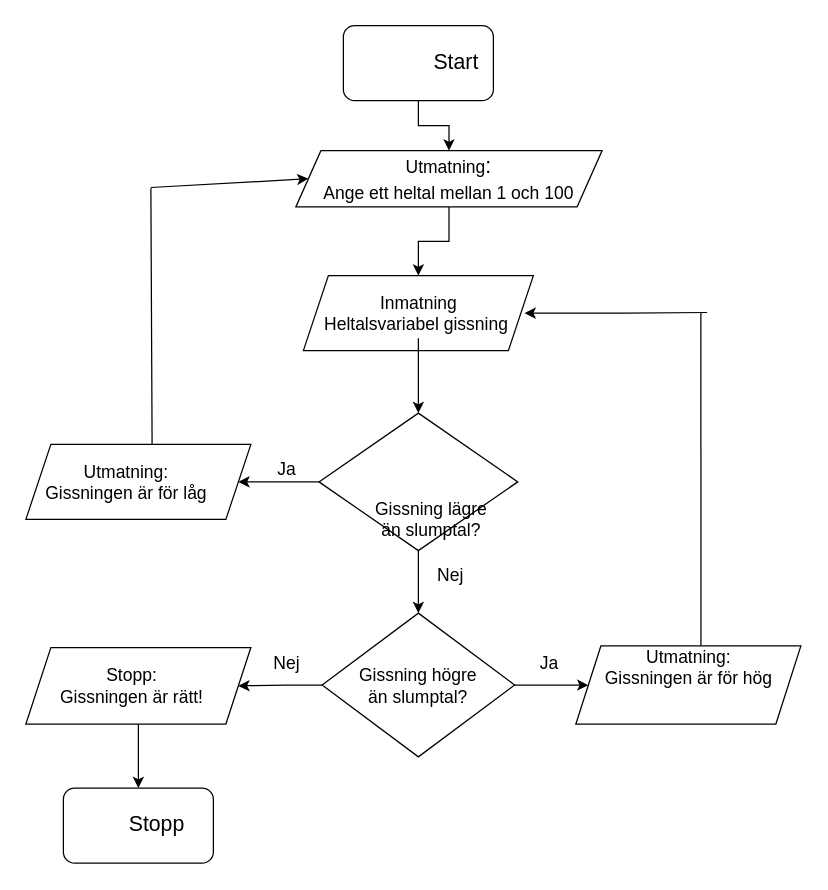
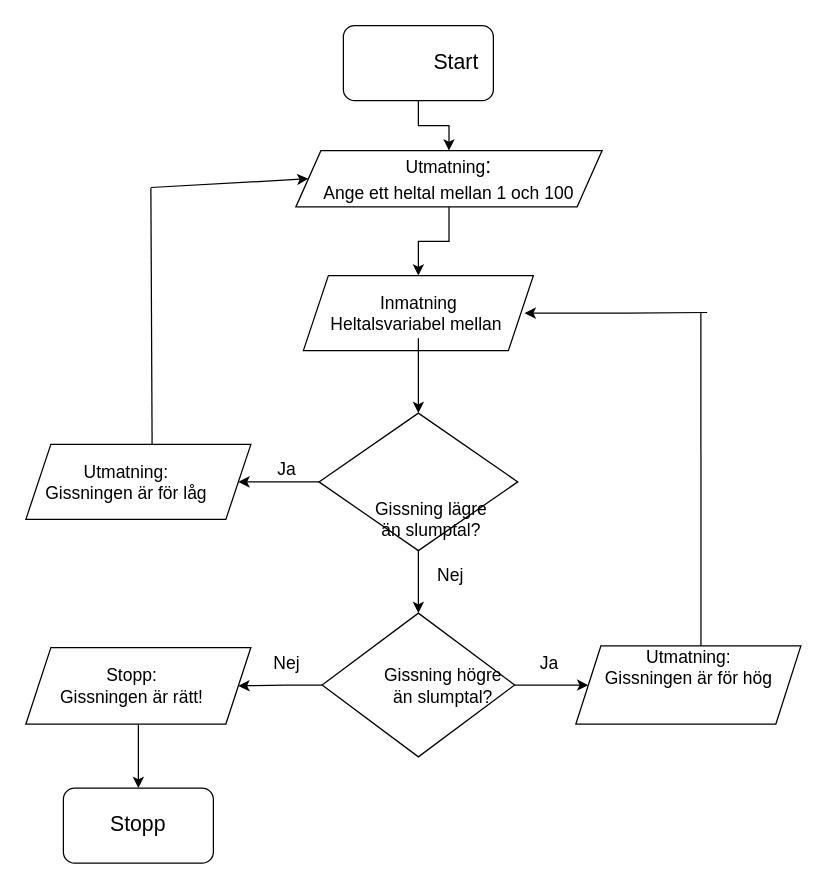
(419, 313) -> (419, 313)
(418, 685) -> (443, 685)
(157, 826) -> (138, 826)
